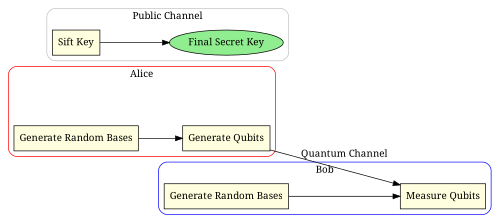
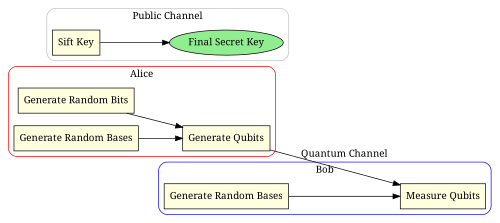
none -> (76, 101)
